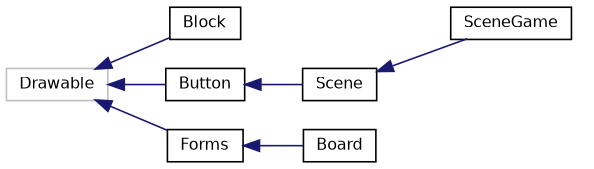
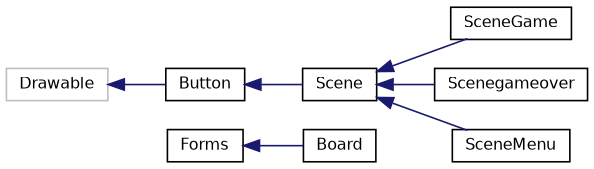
(205, 23) -> none
none -> (511, 85)
(139, 118) -> none
none -> (511, 146)
